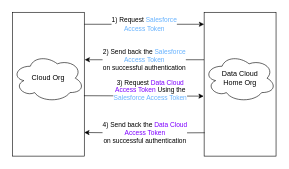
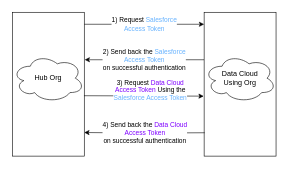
(48, 78) -> (48, 78)
(240, 78) -> (240, 78)
